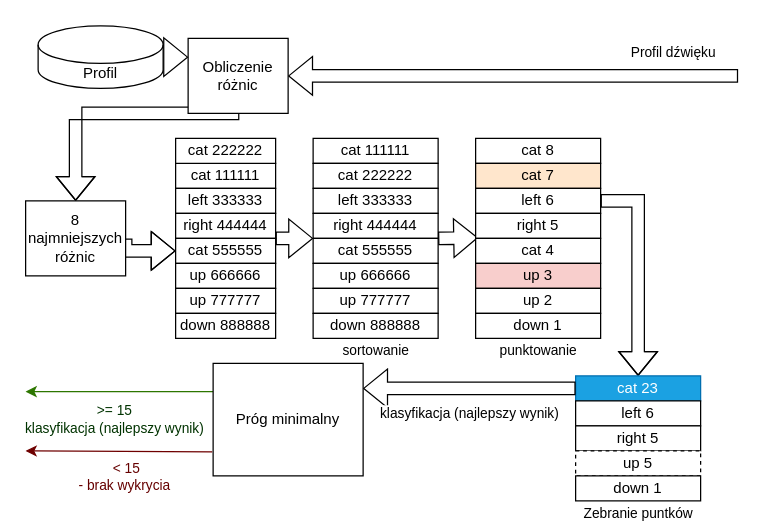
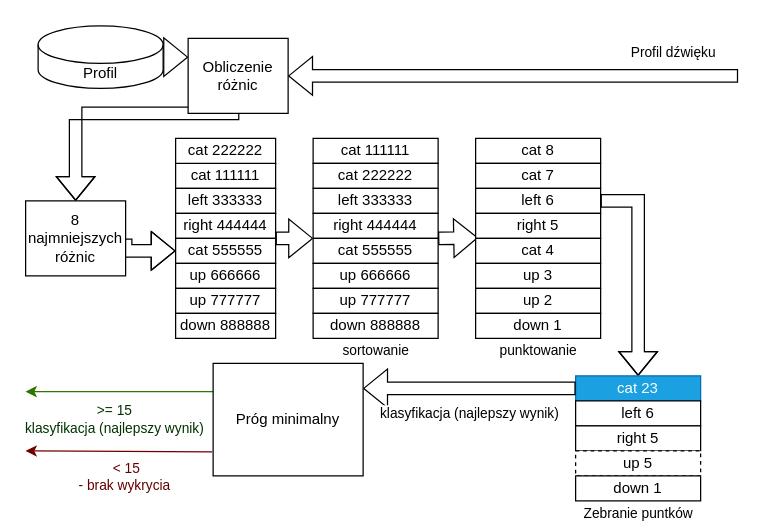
(538, 176) -> (538, 176)
(538, 276) -> (538, 276)
